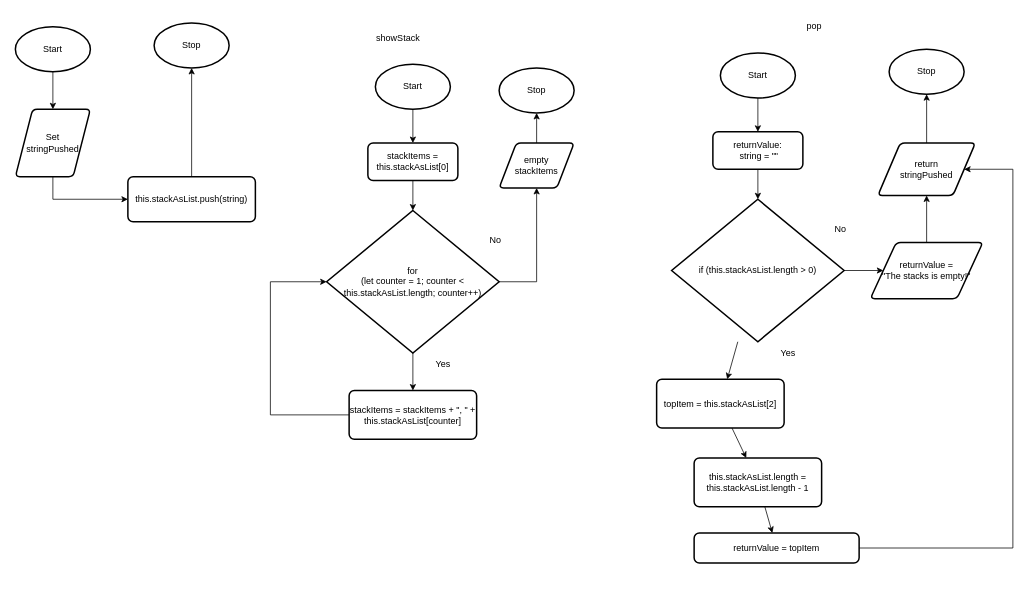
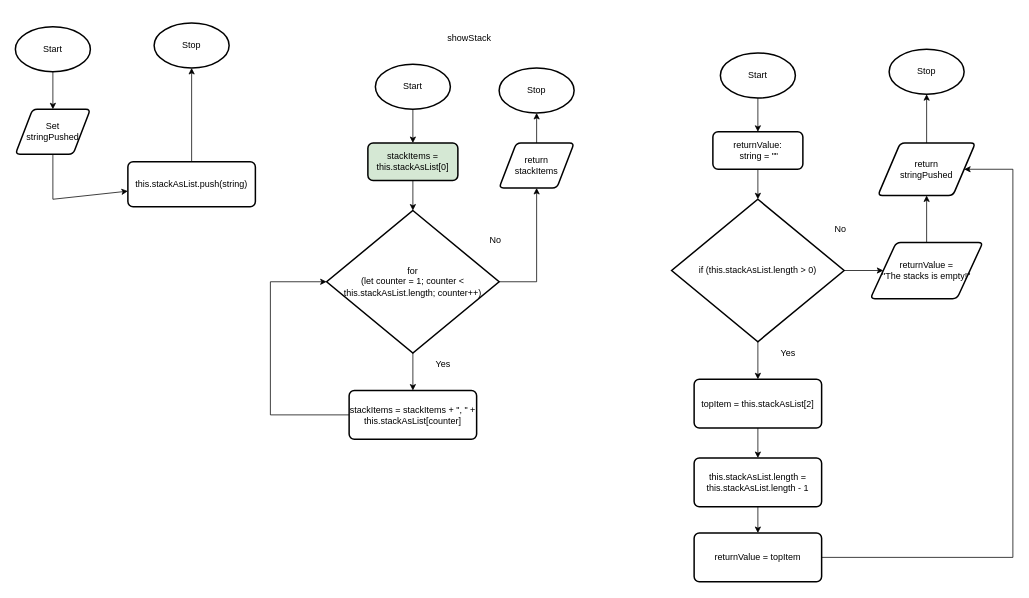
(814, 27) -> none
(398, 38) -> (469, 38)
(53, 143) -> (53, 132)
(413, 162) -> (413, 162)
(537, 165) -> (537, 165)
(192, 199) -> (192, 184)
(720, 404) -> (758, 404)
(777, 548) -> (758, 557)
